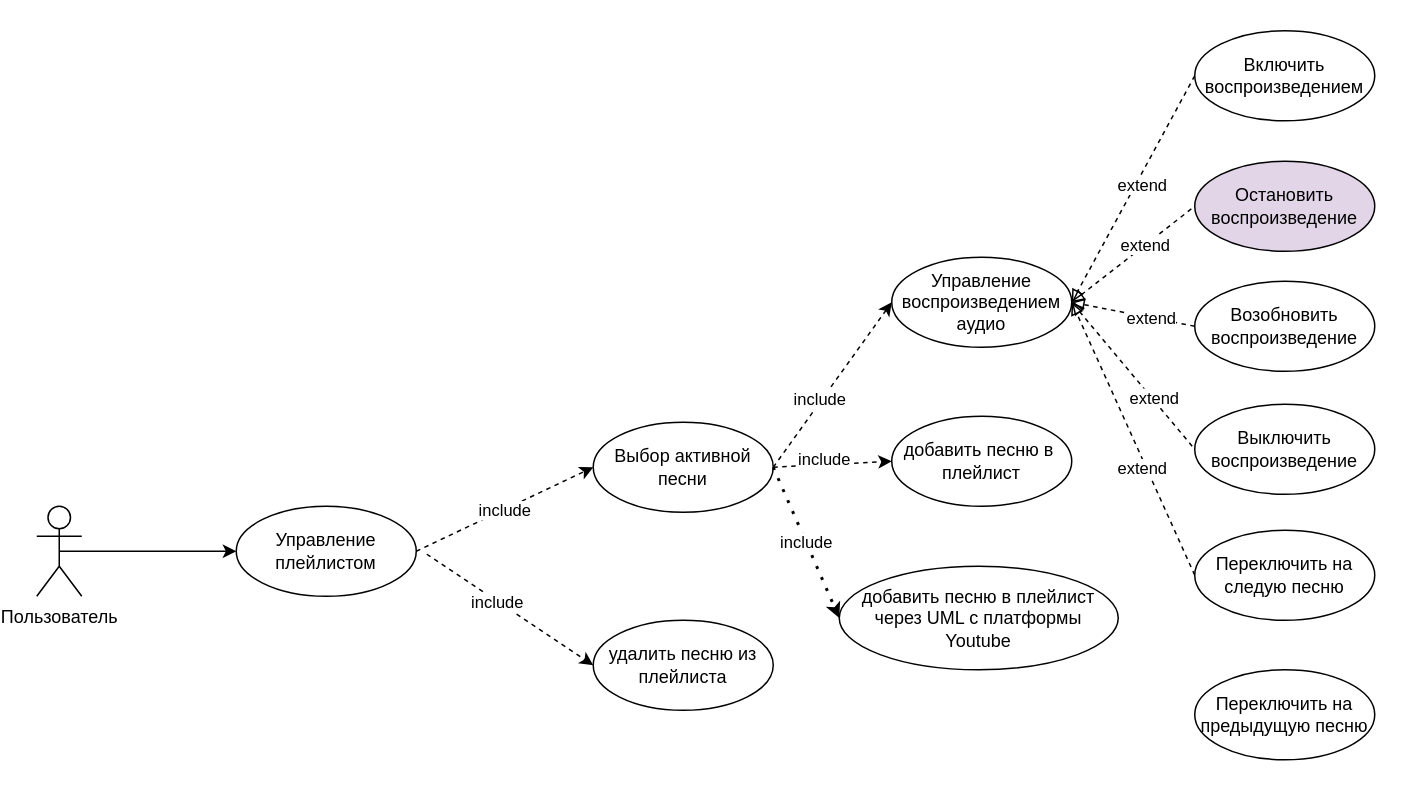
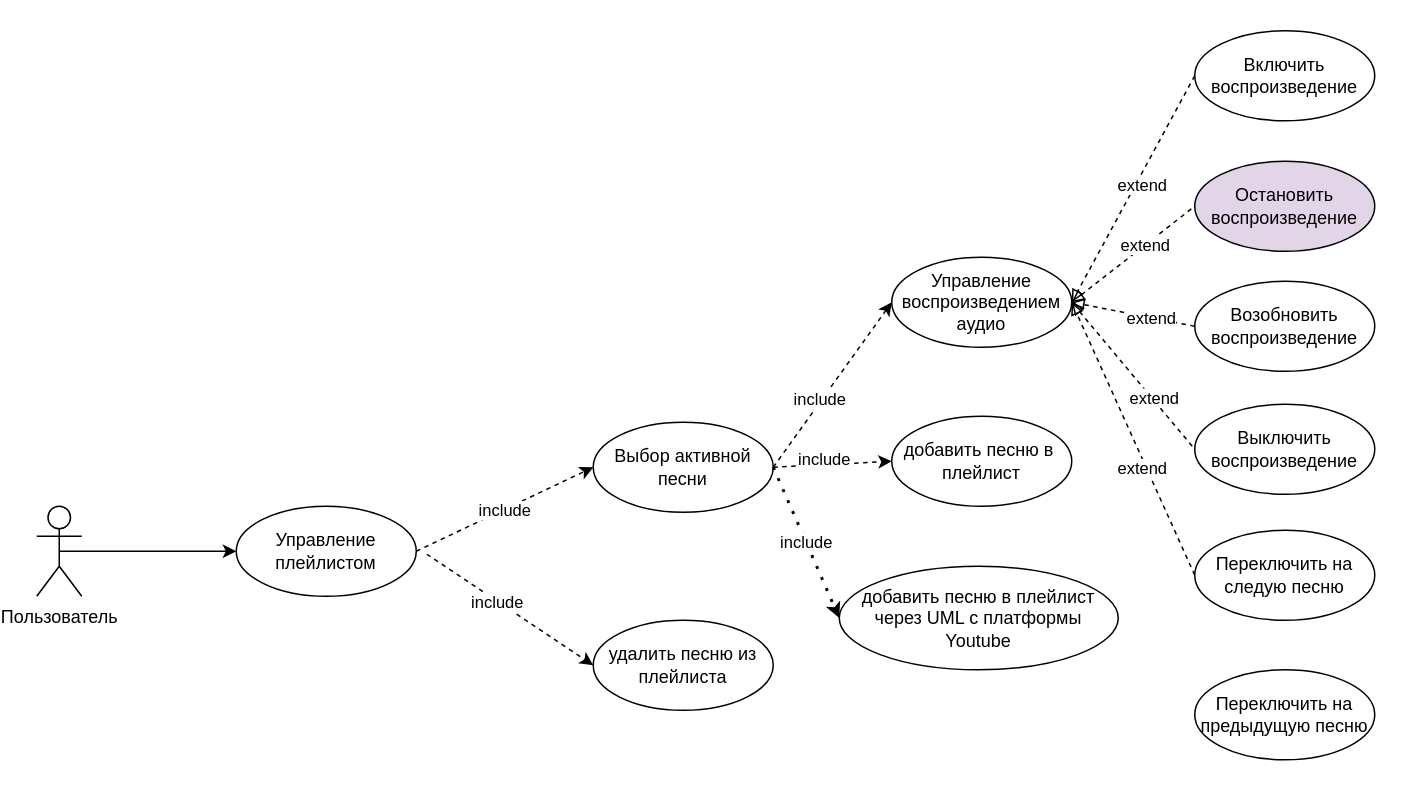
(1285, 76) -> (1285, 76)
